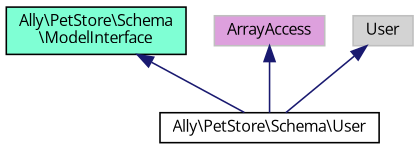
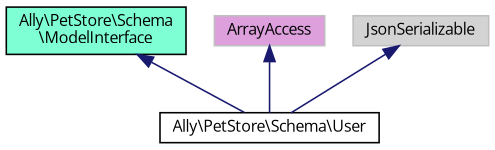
(383, 31) -> (421, 31)
